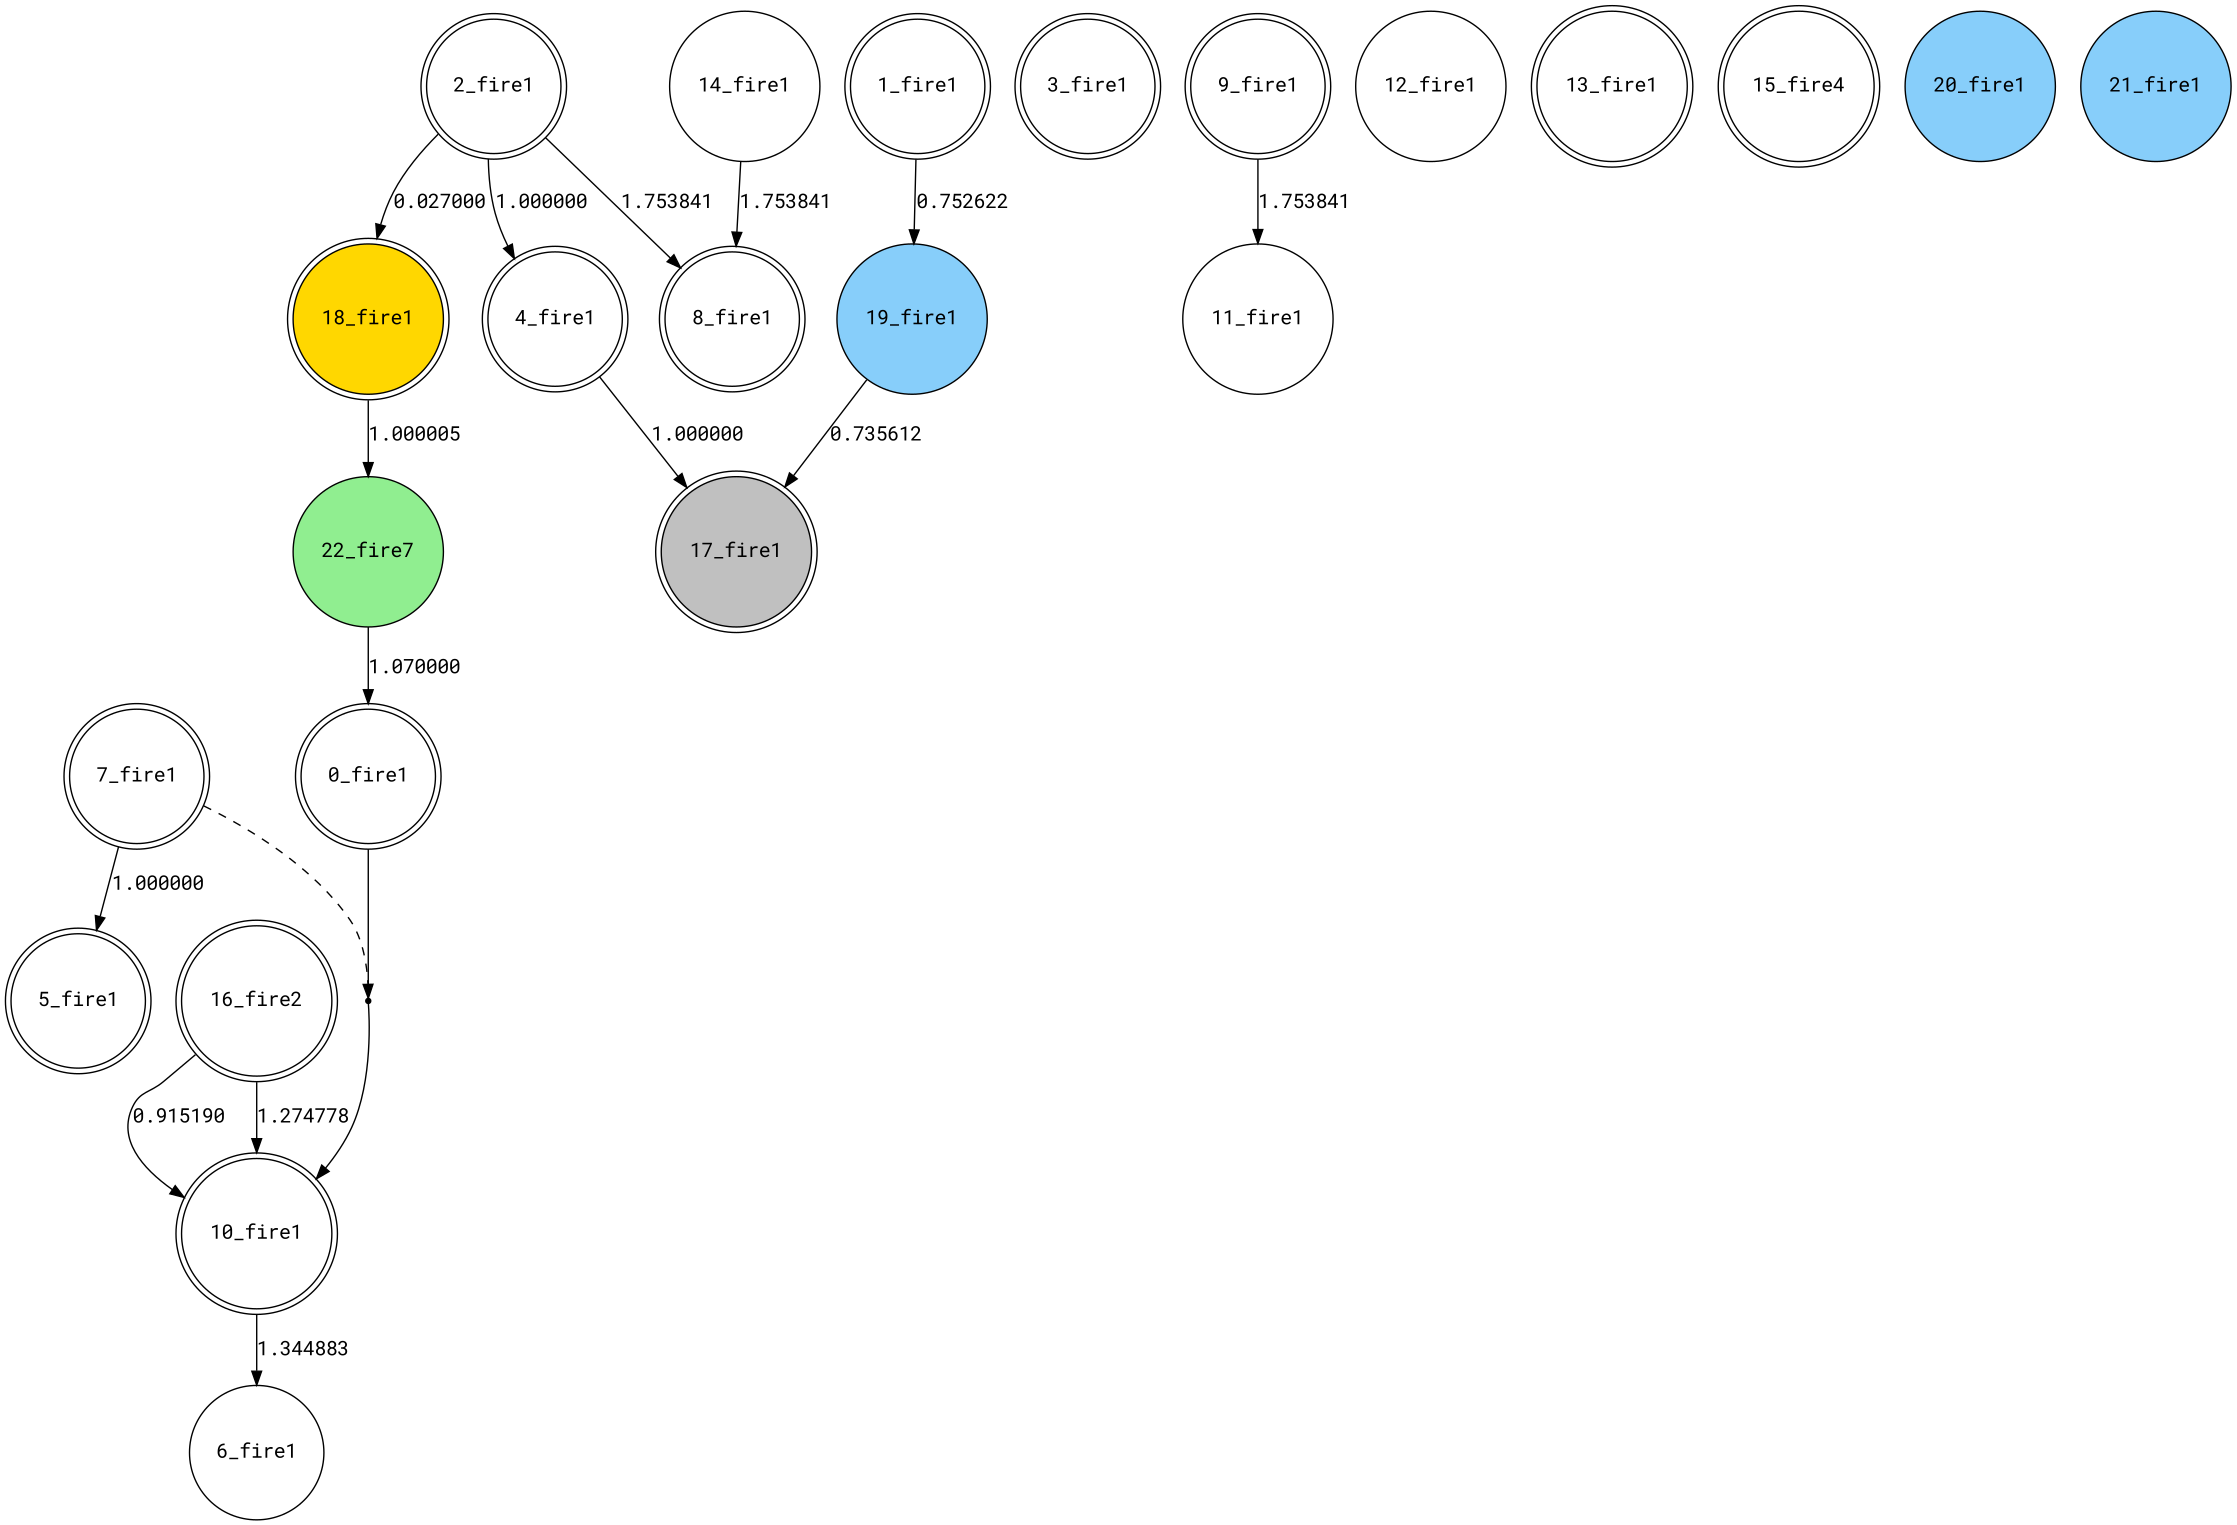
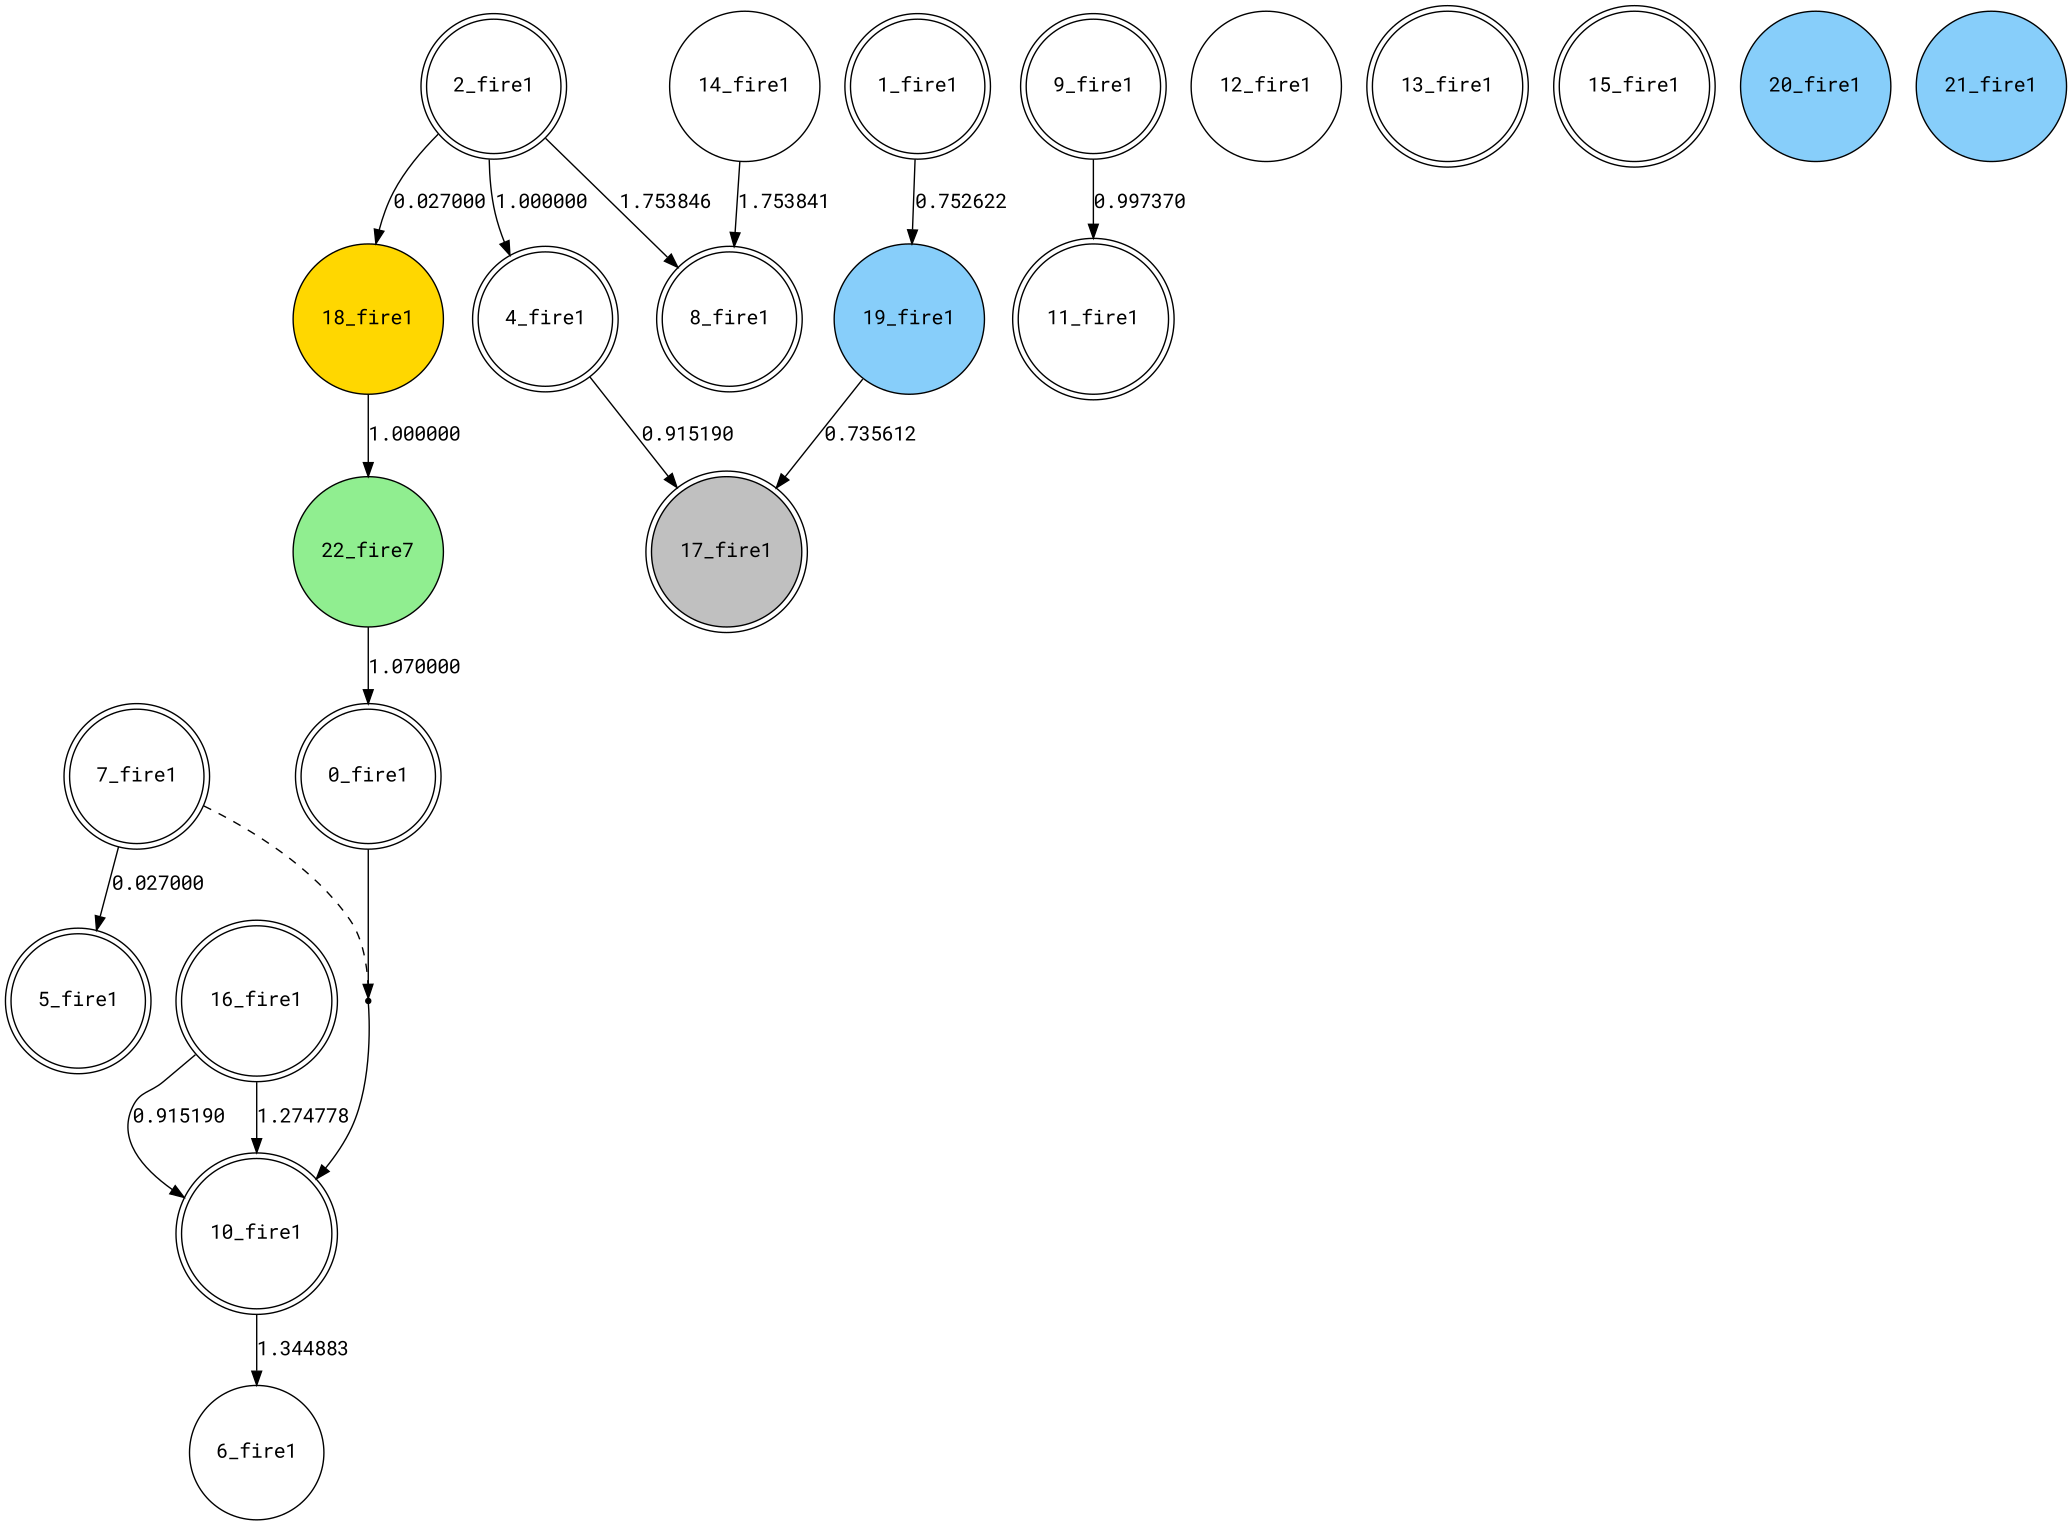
(1088, 86) -> none
(1799, 86) -> (1634, 86)
(667, 203) -> (666, 203)
(1305, 203) -> (1140, 203)
(368, 319) -> (368, 319)
(1258, 319) -> (1093, 319)
(415, 435) -> (415, 435)
(698, 435) -> (688, 435)
(158, 885) -> (158, 885)
(257, 1001) -> (257, 1001)
